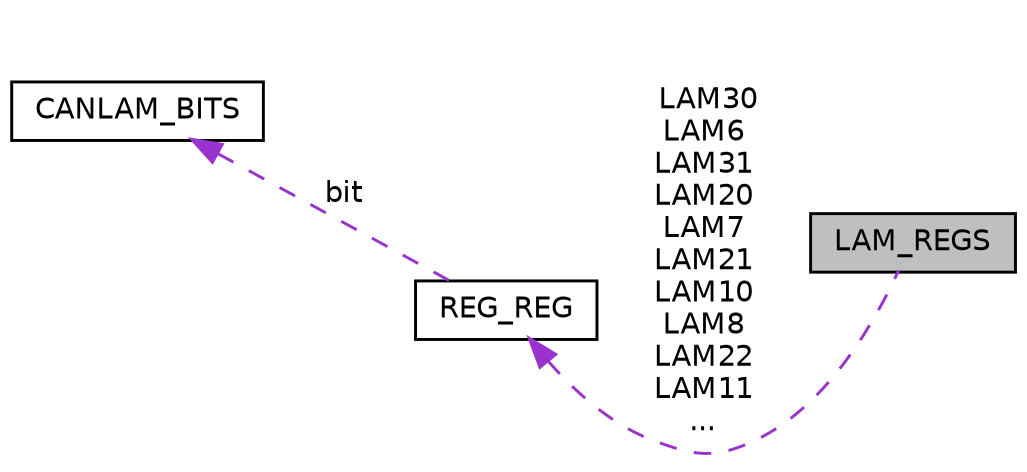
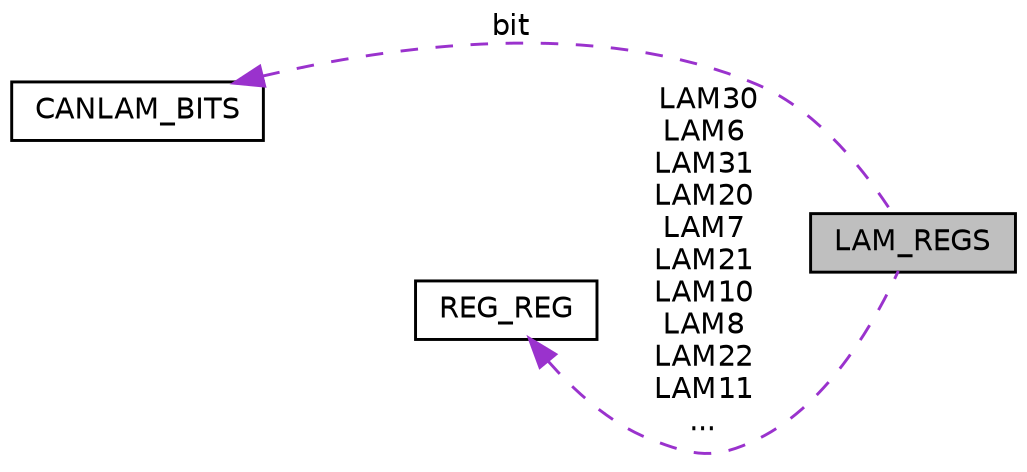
(335, 218) -> (606, 48)
